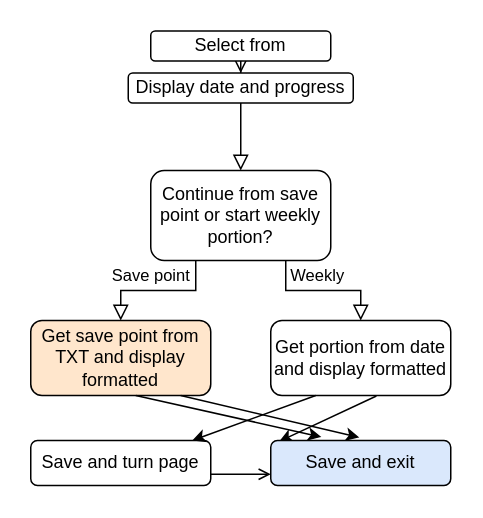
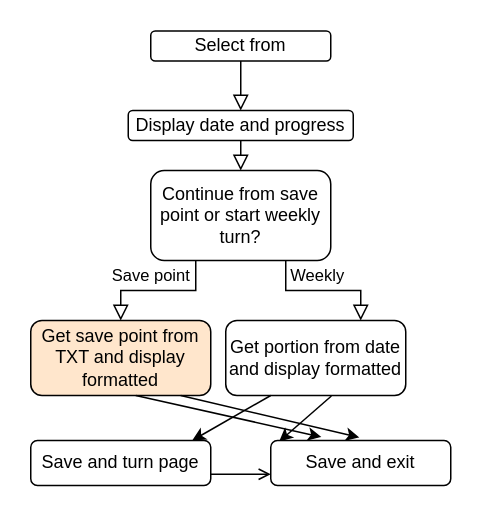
(241, 88) -> (241, 125)
(241, 215) -> (241, 215)
(361, 358) -> (316, 358)
(361, 463) -> (361, 463)
